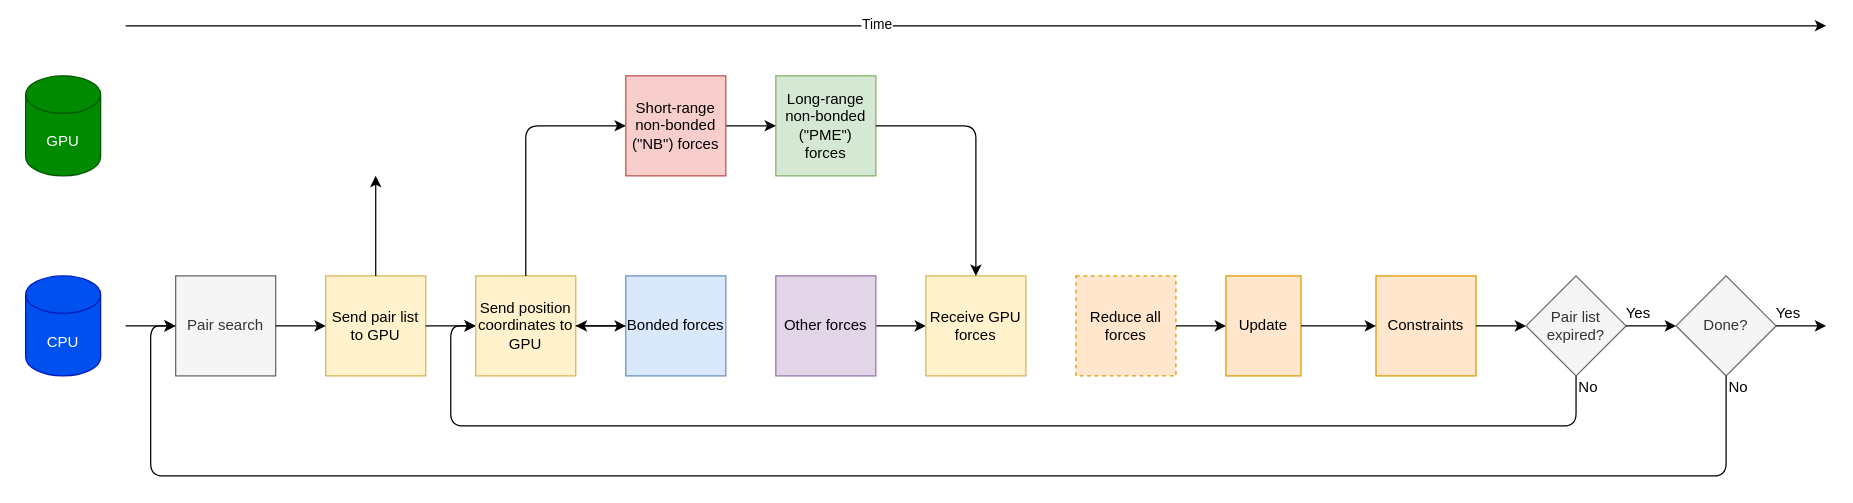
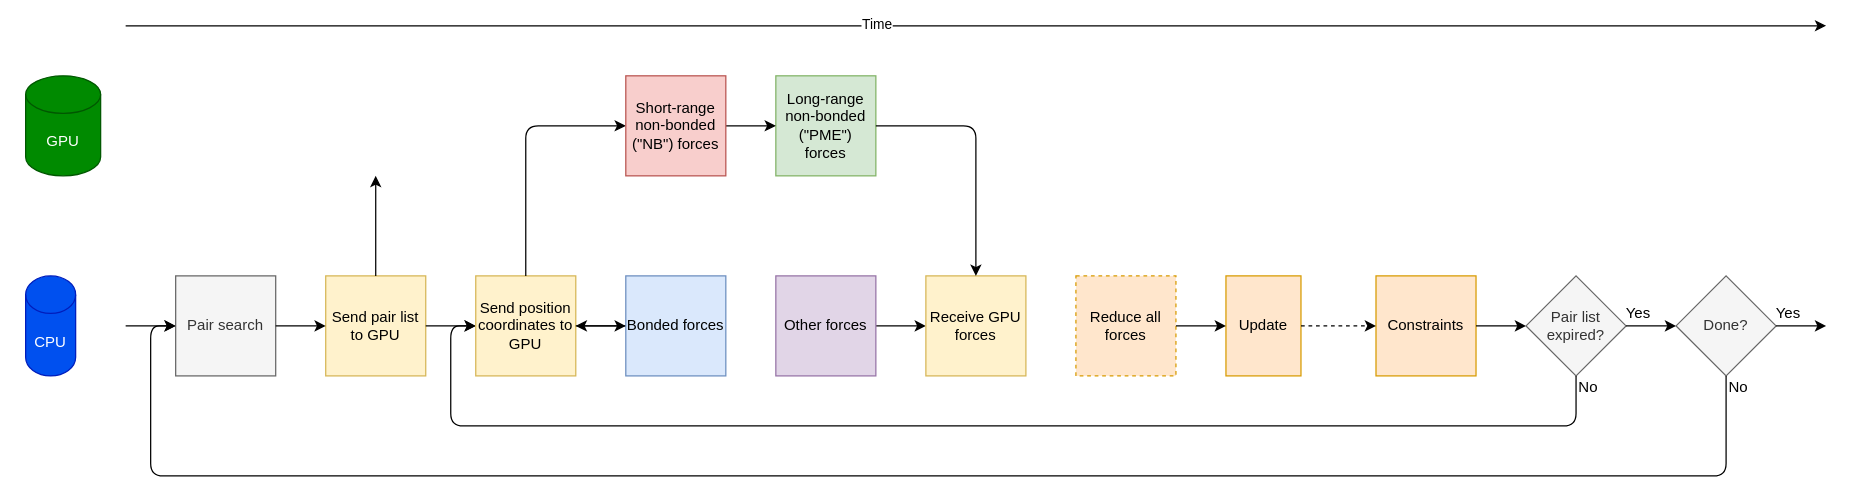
(63, 326) -> (51, 326)
(1335, 326) -> (1335, 326)
